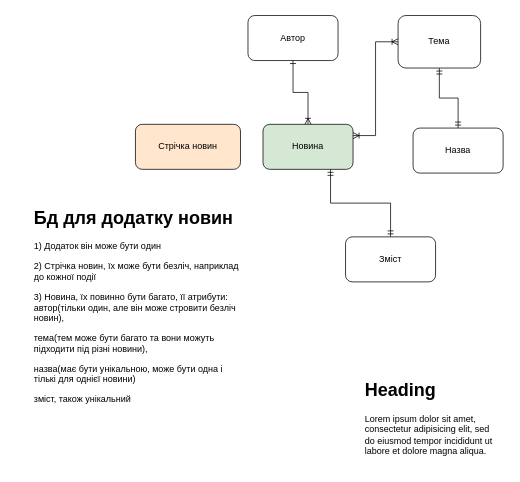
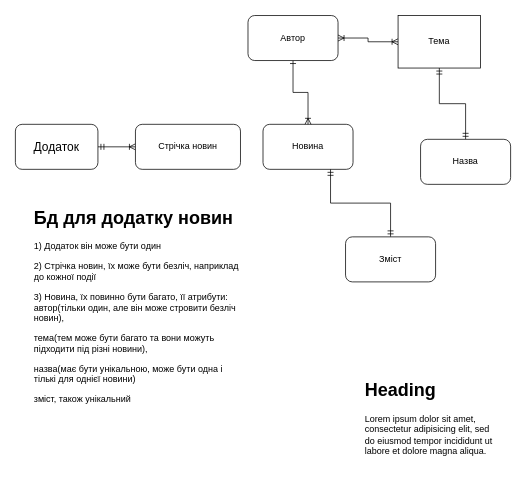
(439, 42) -> (439, 42)
(375, 98) -> (370, 42)
none -> (57, 147)
none -> (116, 147)
(188, 147) -> (188, 147)
(308, 147) -> (308, 147)
(458, 150) -> (465, 162)
